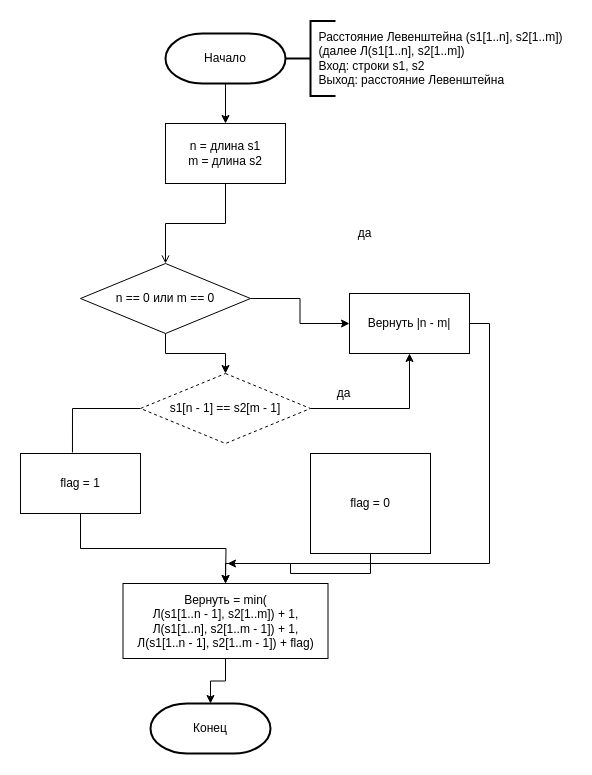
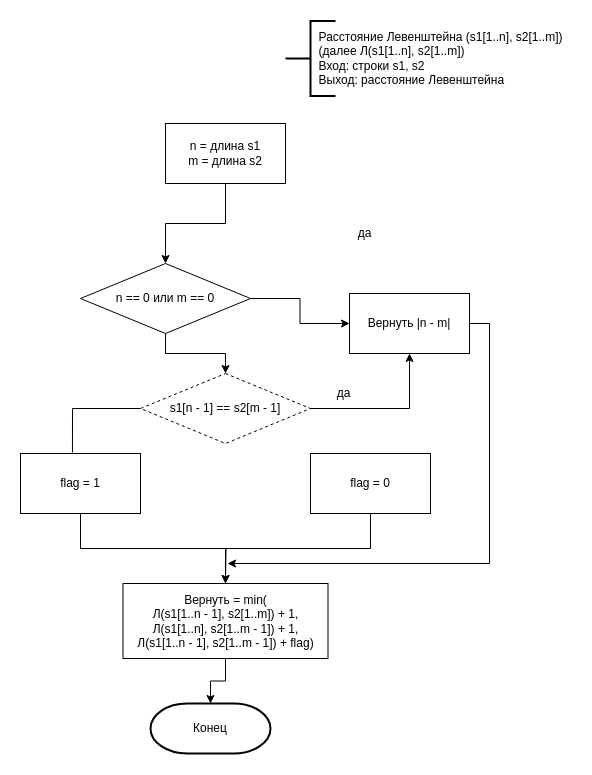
(226, 59) -> none
(226, 100) -> none
(166, 256) -> (166, 255)
(371, 504) -> (371, 484)
